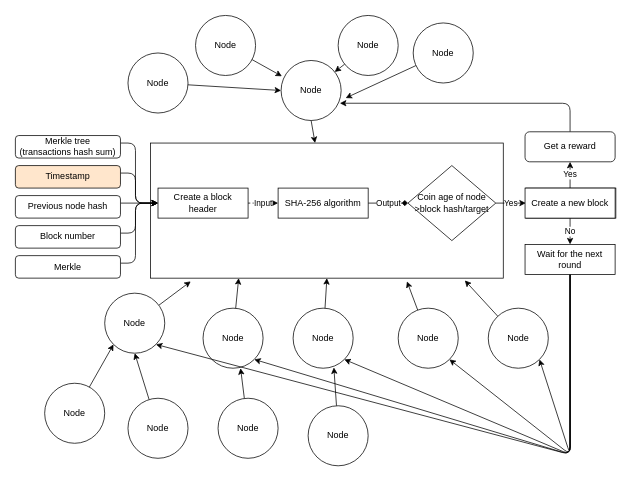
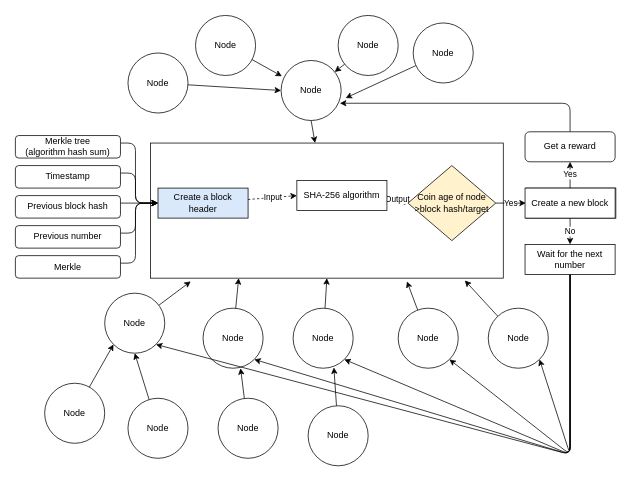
(68, 147) -> (68, 147)
(68, 177) -> (68, 177)
(203, 203) -> (203, 203)
(323, 203) -> (342, 195)
(452, 203) -> (452, 203)
(68, 207) -> (68, 207)
(68, 237) -> (68, 237)
(570, 259) -> (570, 259)
